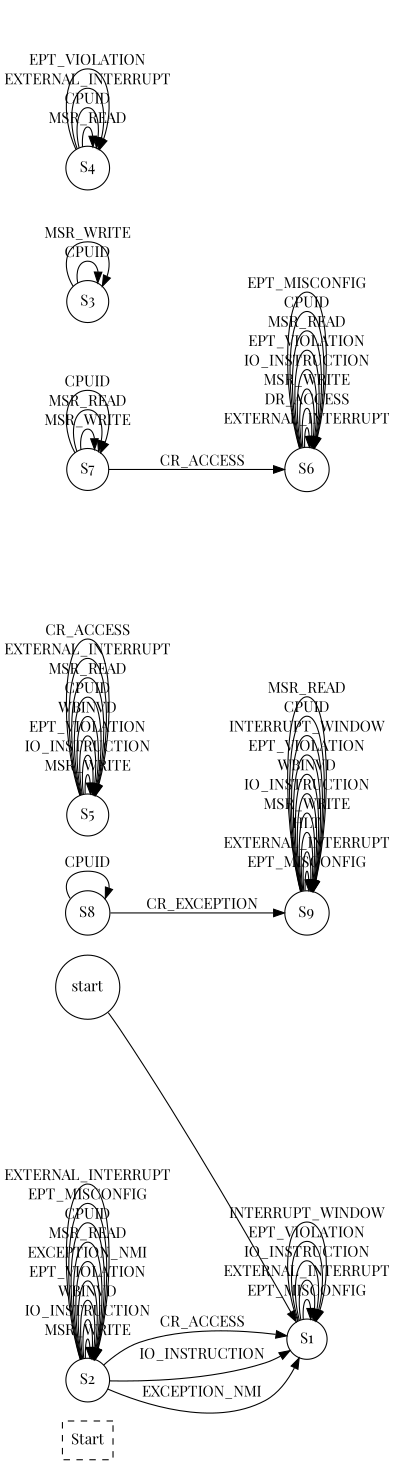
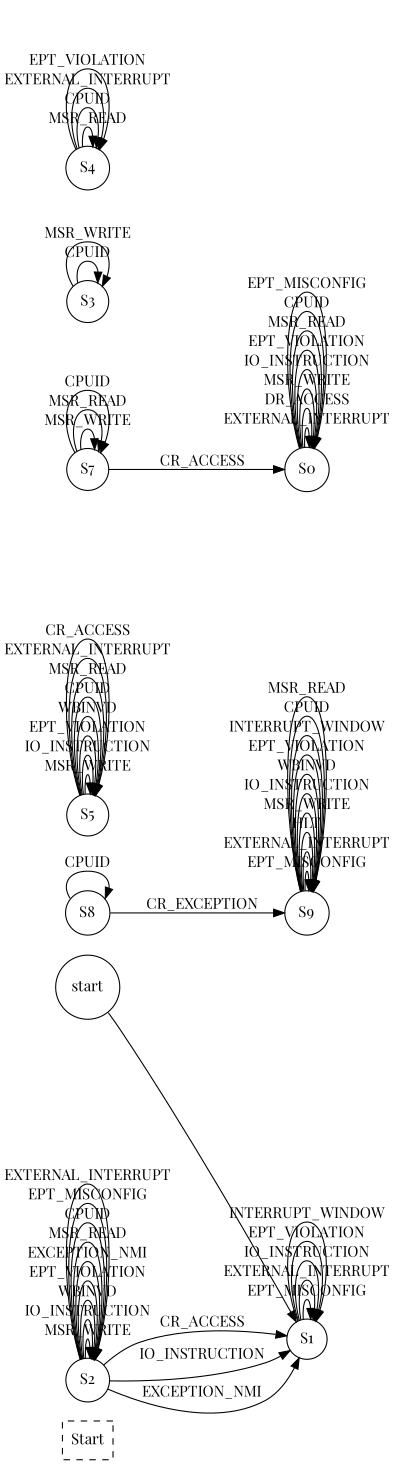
(307, 469) -> (307, 469)
